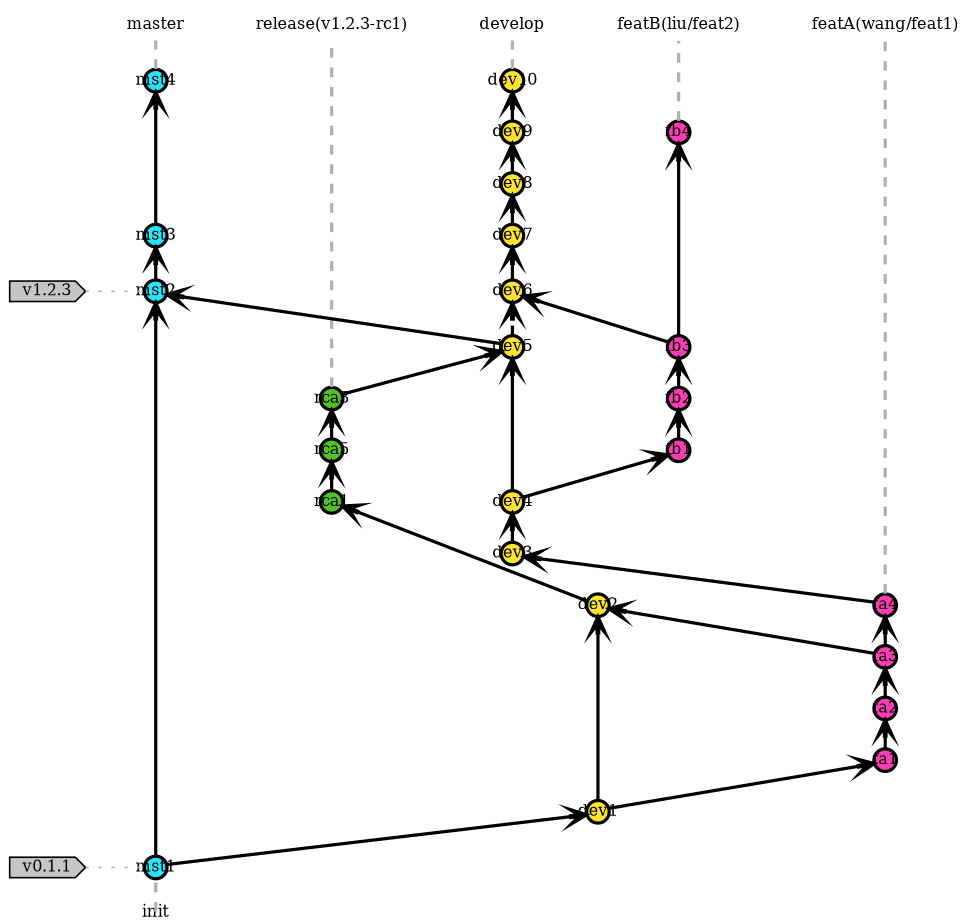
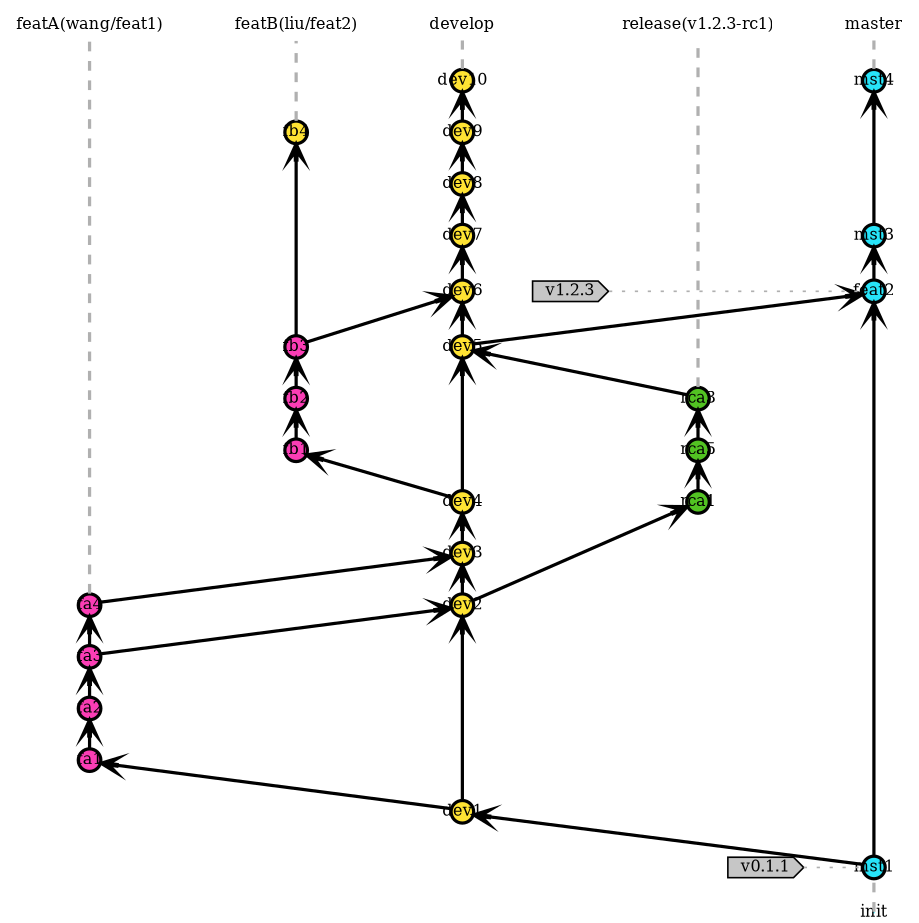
(679, 132) -> (296, 132)
(156, 291) -> (874, 291)
(512, 327) -> (462, 327)
none -> (462, 588)
